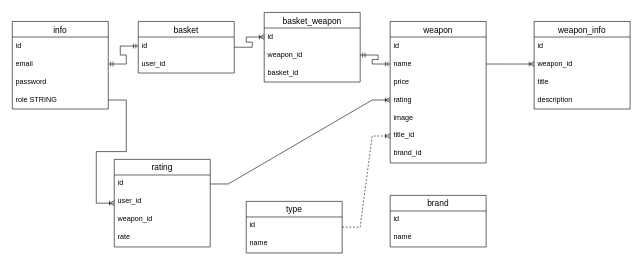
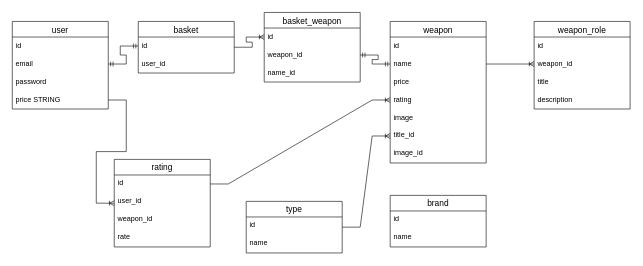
(60, 30) -> (60, 30)
(582, 30) -> (582, 30)
(285, 72) -> (281, 72)
(36, 99) -> (38, 99)
(409, 153) -> (408, 153)
(366, 183) -> (366, 183)
